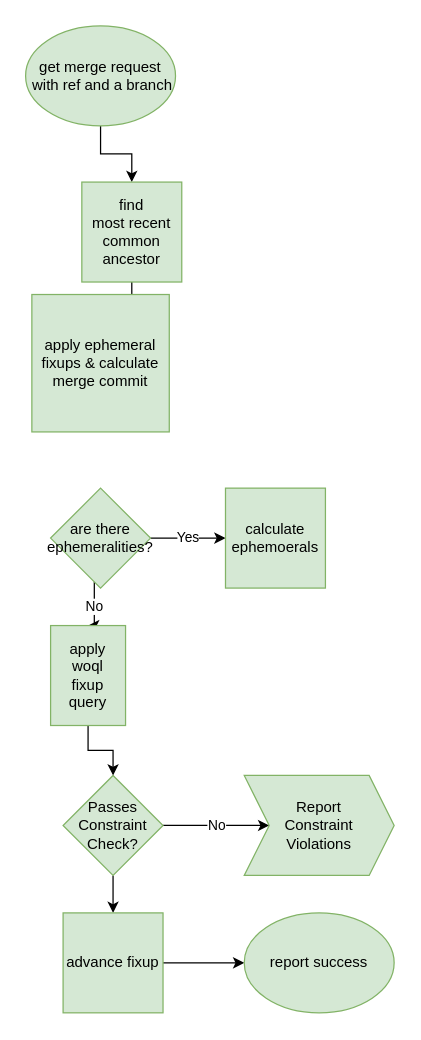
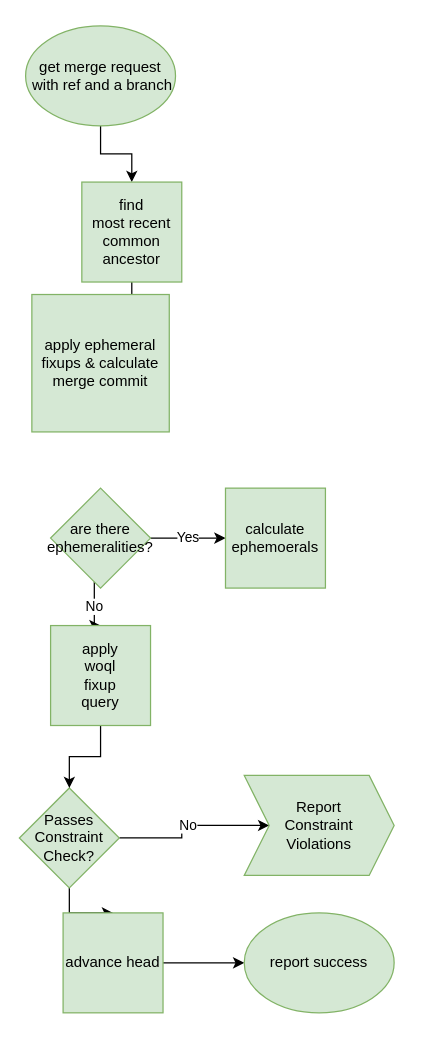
(88, 676) -> (101, 676)
(113, 826) -> (69, 838)
(113, 963) -> (113, 963)
